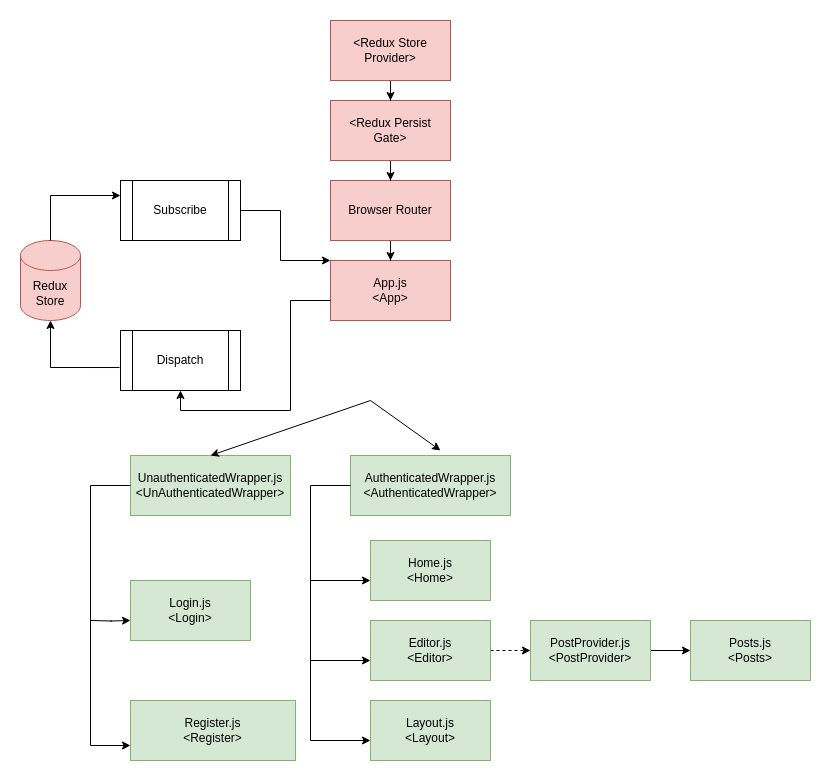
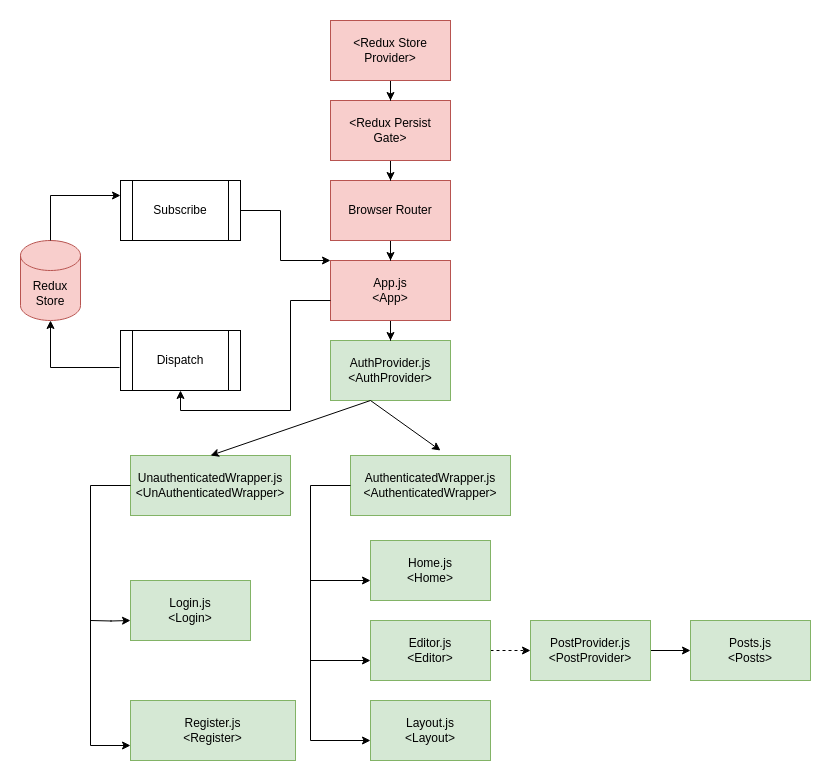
none -> (391, 335)
none -> (391, 371)
